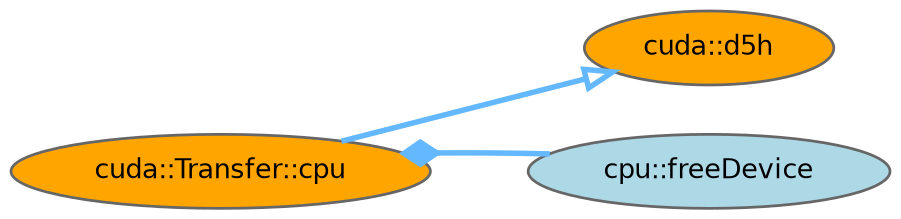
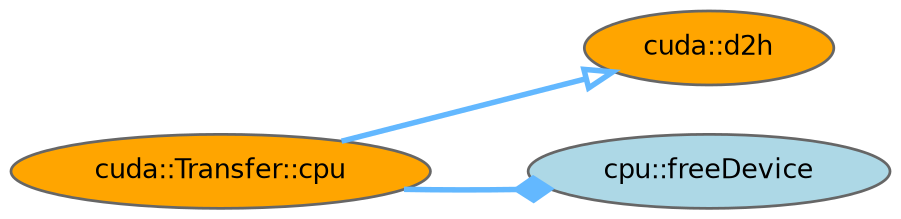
(709, 48) -> (709, 48)
(493, 153) -> (460, 190)
